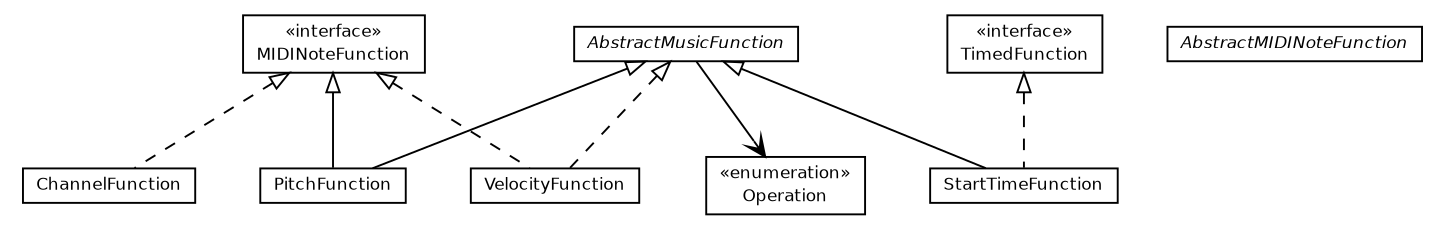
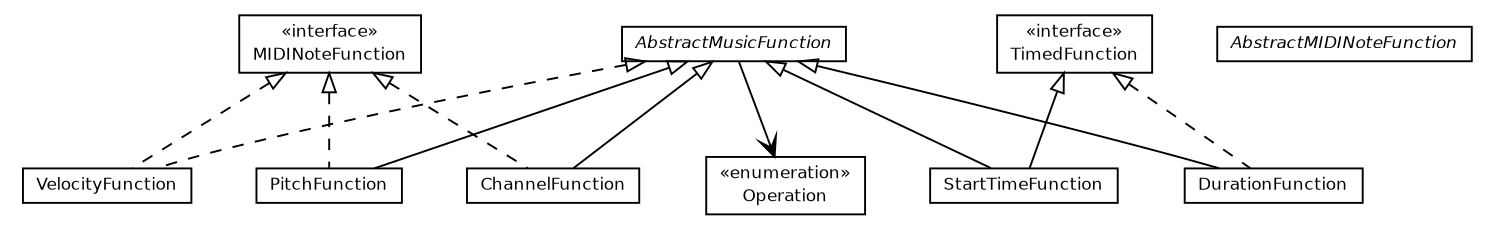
none -> (635, 121)
(333, 130) -> (329, 138)
(1024, 130) -> (1042, 134)
none -> (1273, 186)
